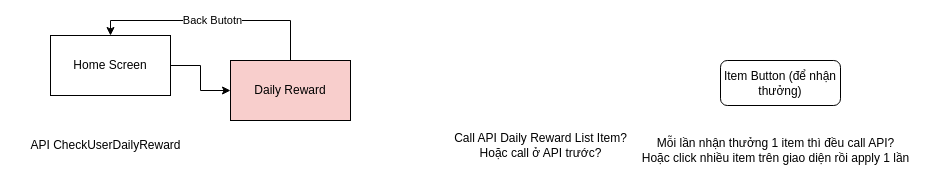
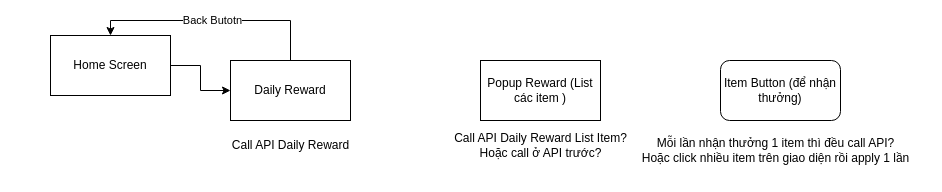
(781, 83) -> (781, 91)
(291, 91) -> (291, 91)
none -> (541, 91)
(106, 146) -> none
none -> (291, 146)
